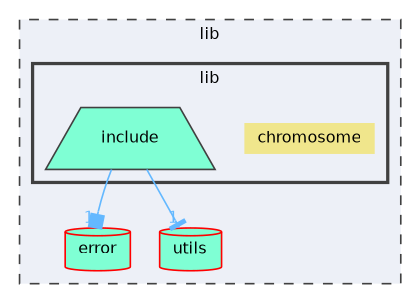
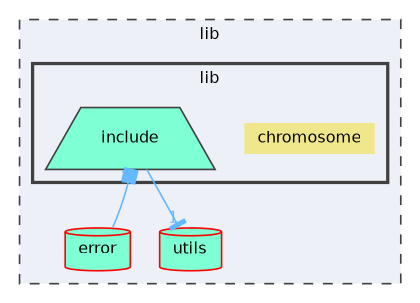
(104, 192) -> (121, 207)
